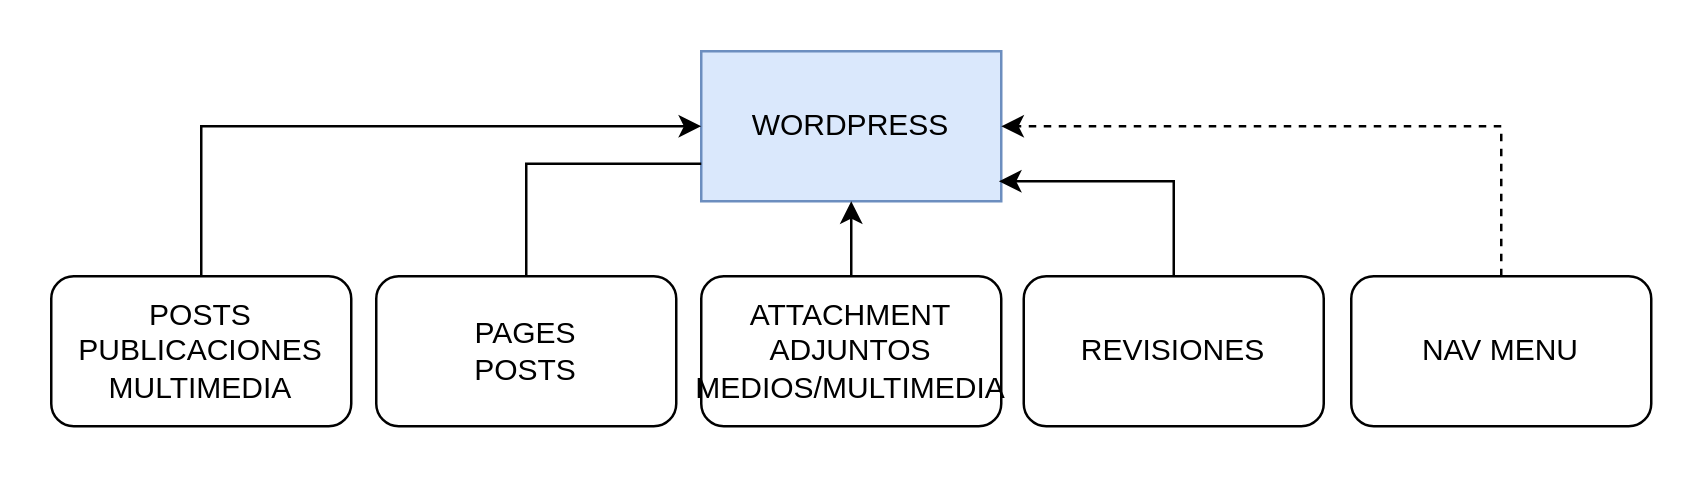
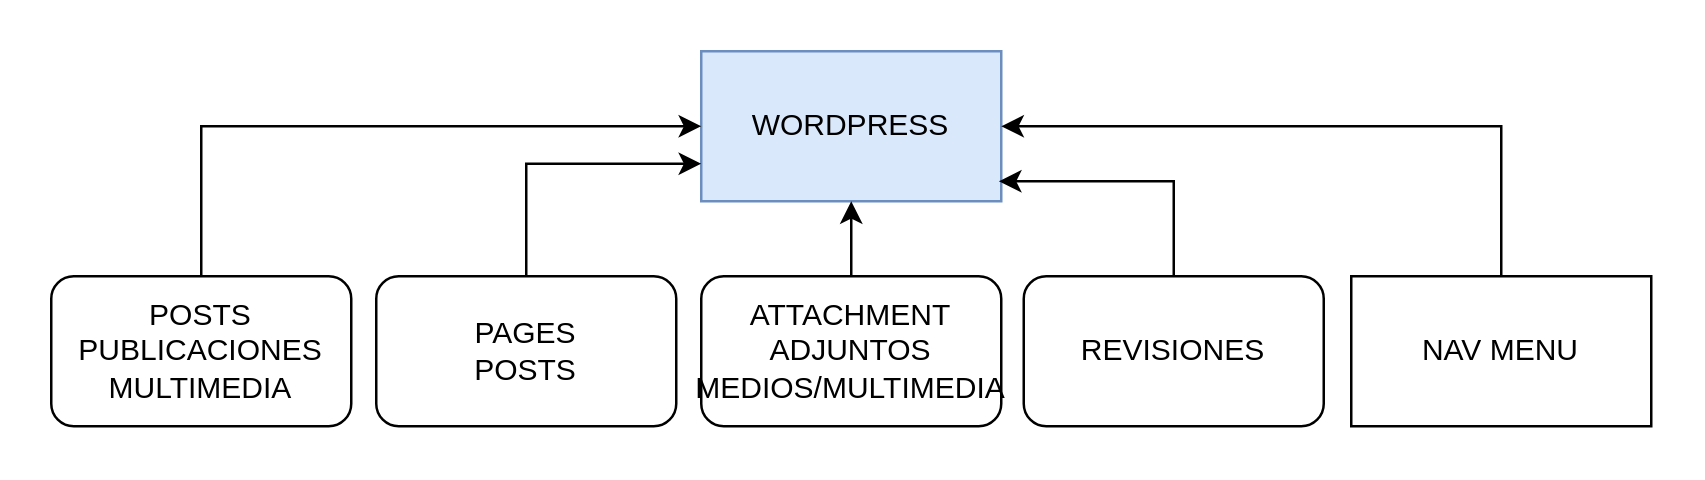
(1334, 126) -> (1334, 126)
(691, 164) -> (683, 164)
(1501, 351) -> (1501, 351)
